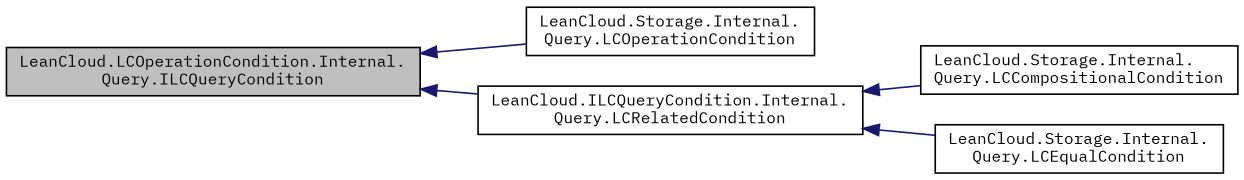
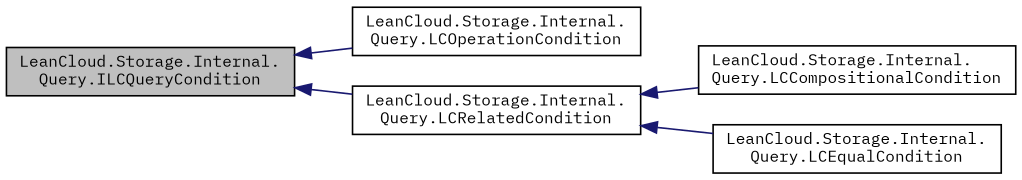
(213, 72) -> (151, 72)
(670, 110) -> (497, 110)
